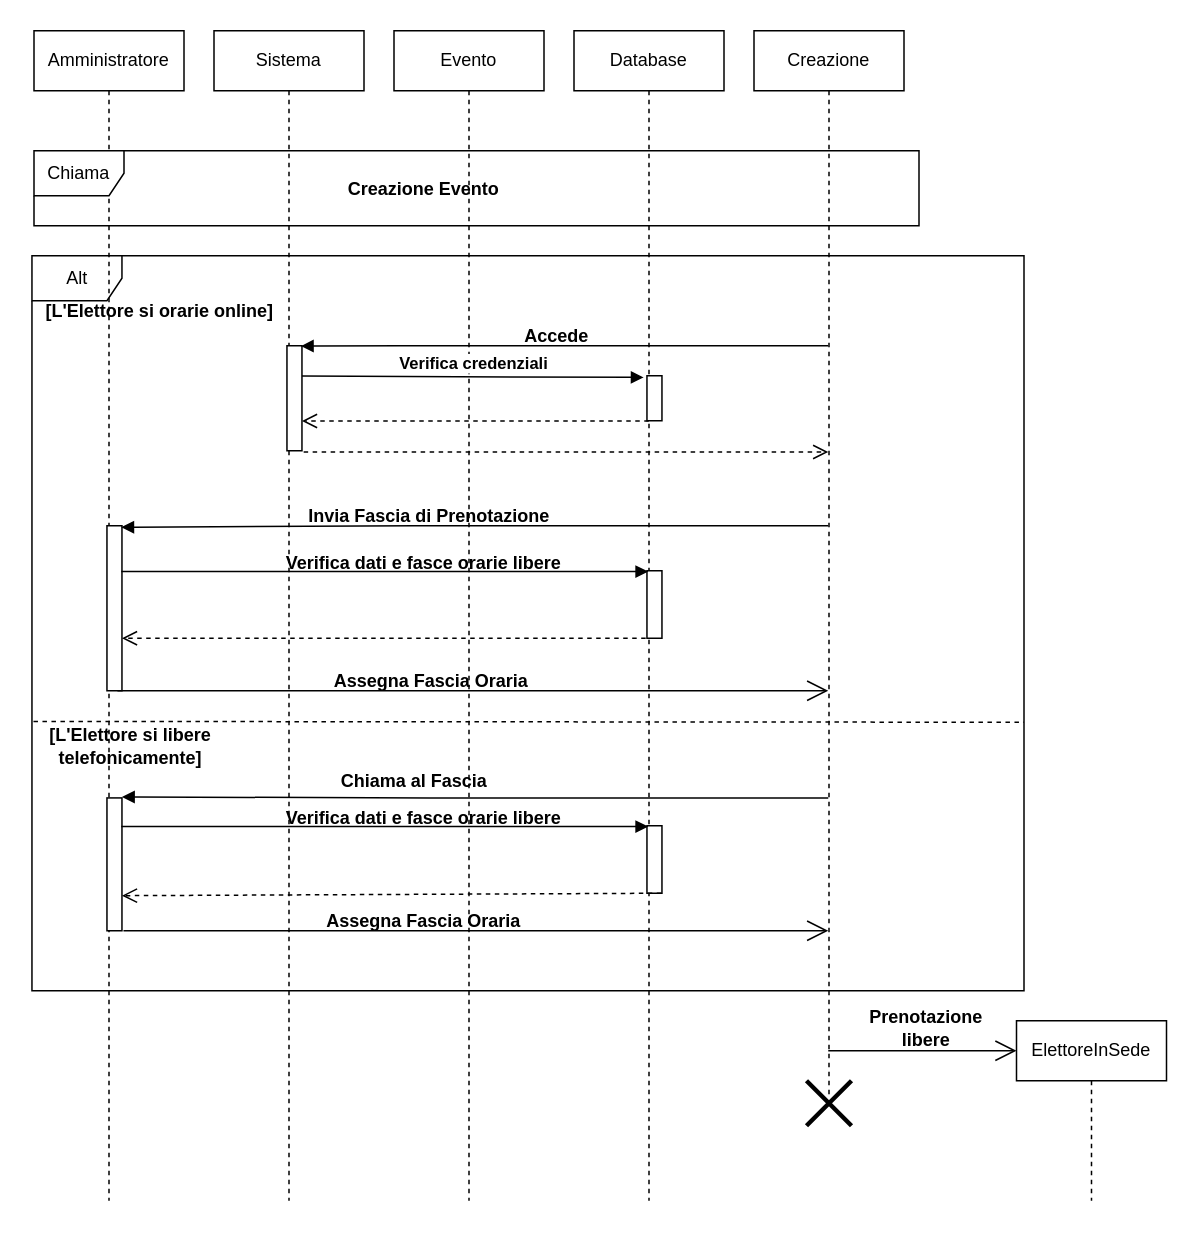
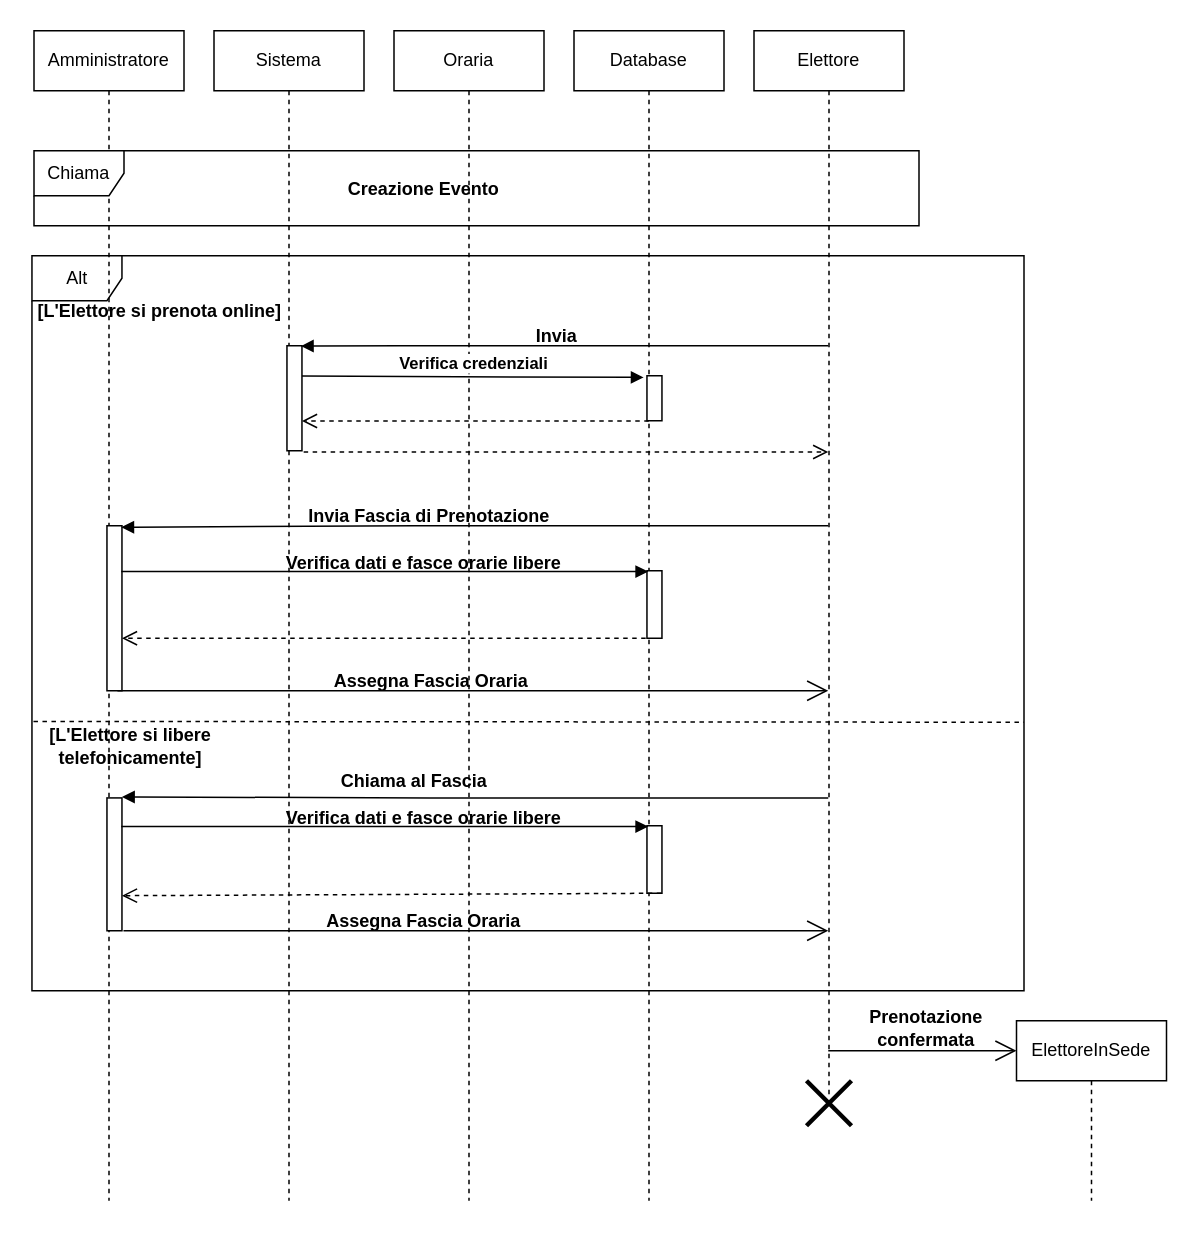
(469, 61) -> (469, 61)
(829, 61) -> (829, 61)
(160, 311) -> (160, 311)
(556, 336) -> (556, 336)
(926, 1028) -> (926, 1028)
